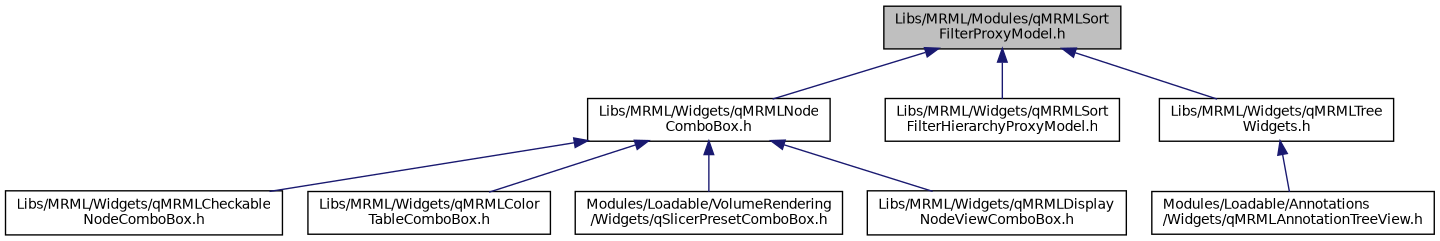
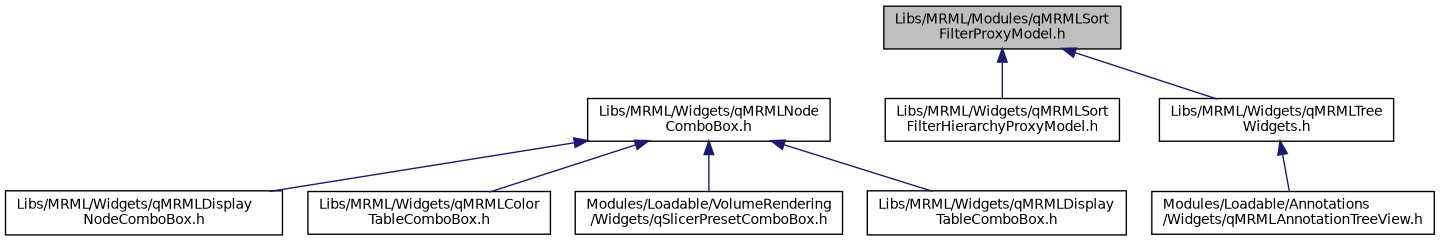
(849, 76) -> none
(144, 213) -> (144, 213)
(997, 213) -> (997, 213)
